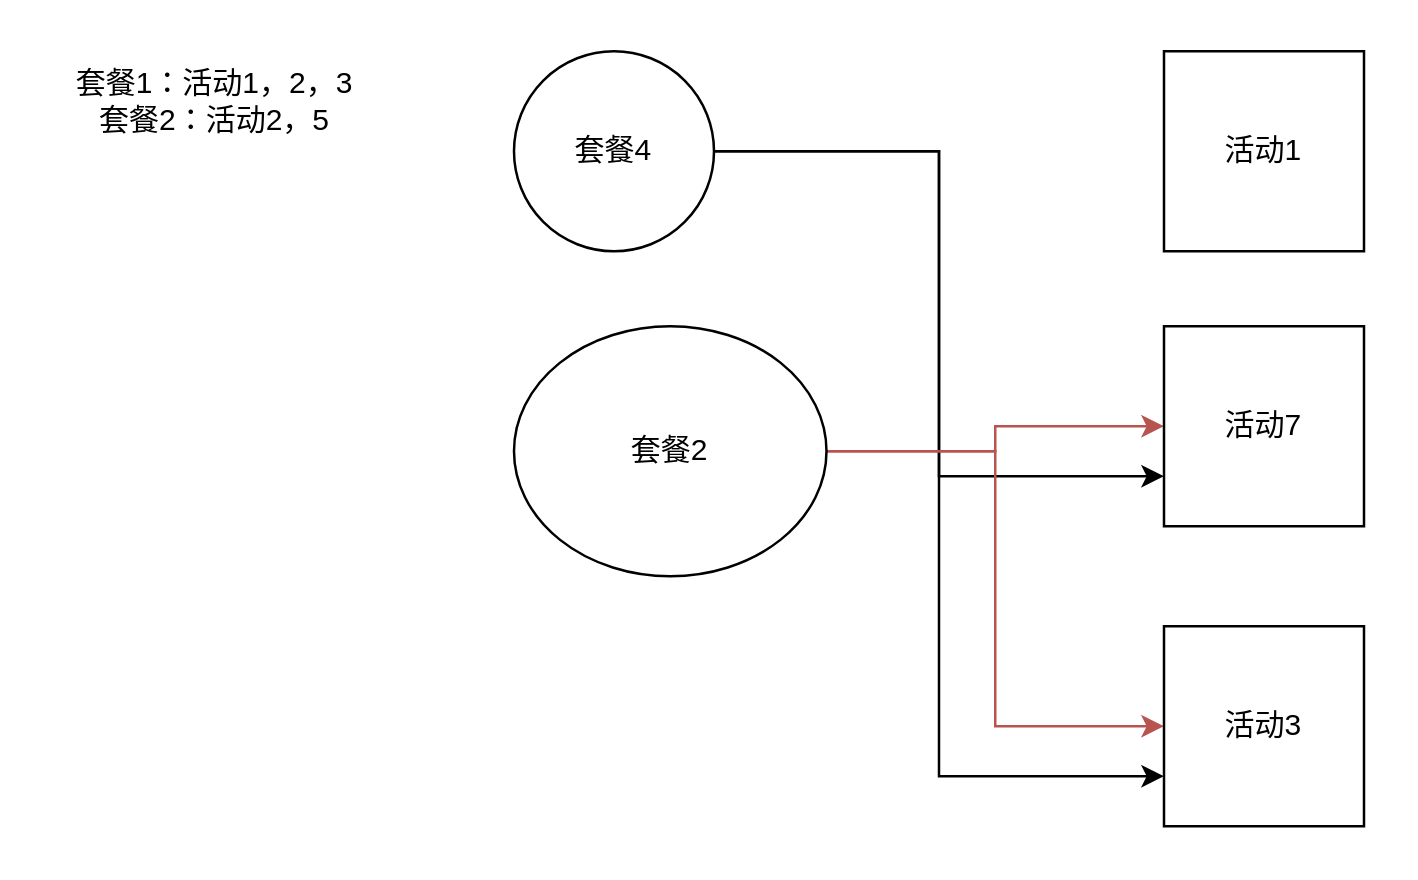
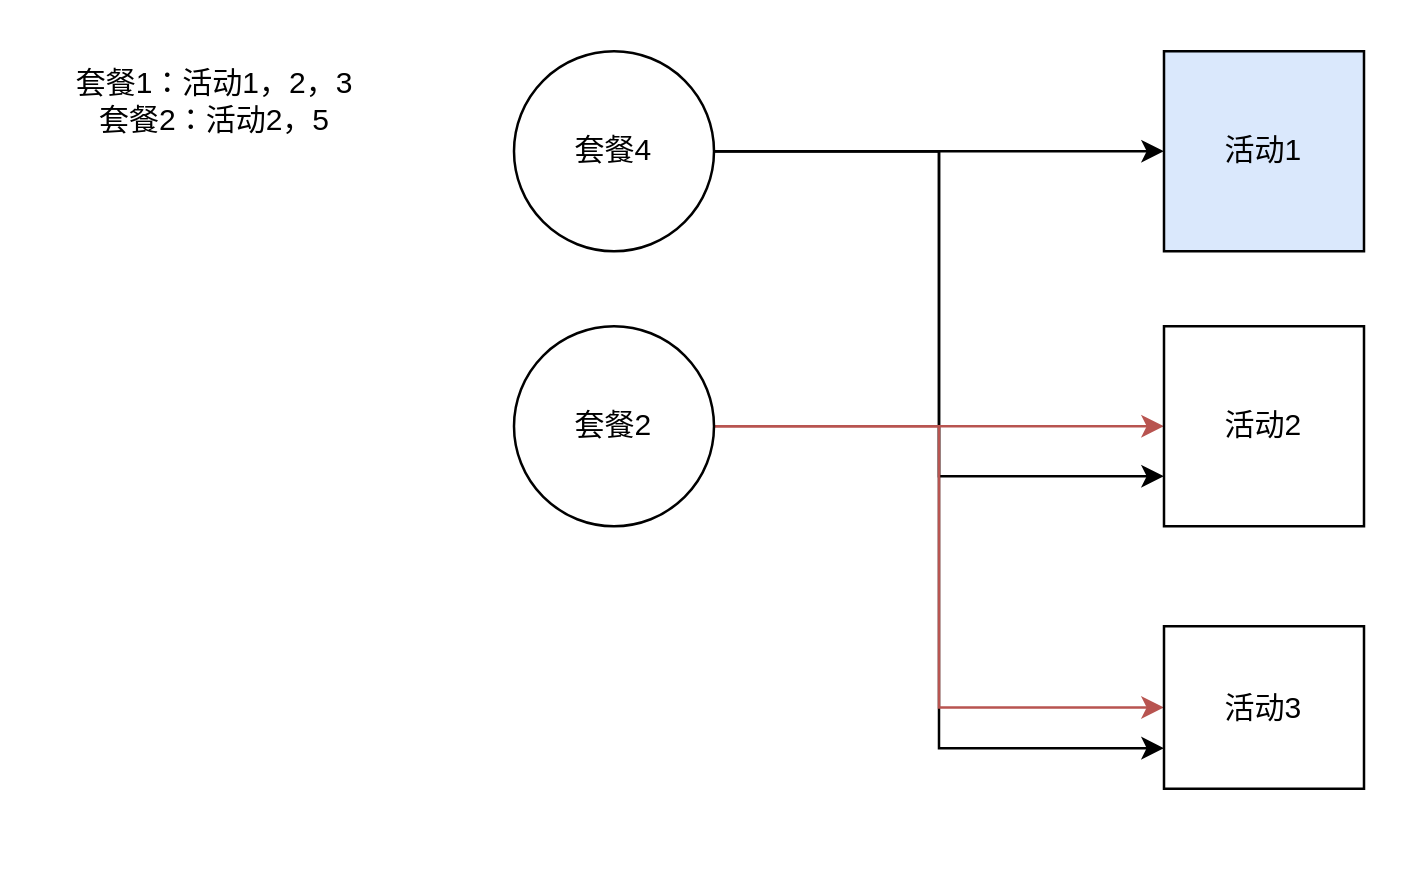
none -> (1045, 151)
(1264, 151) -> (1264, 151)
(1264, 426) -> (1264, 426)
(670, 451) -> (614, 426)
(1264, 726) -> (1264, 708)
